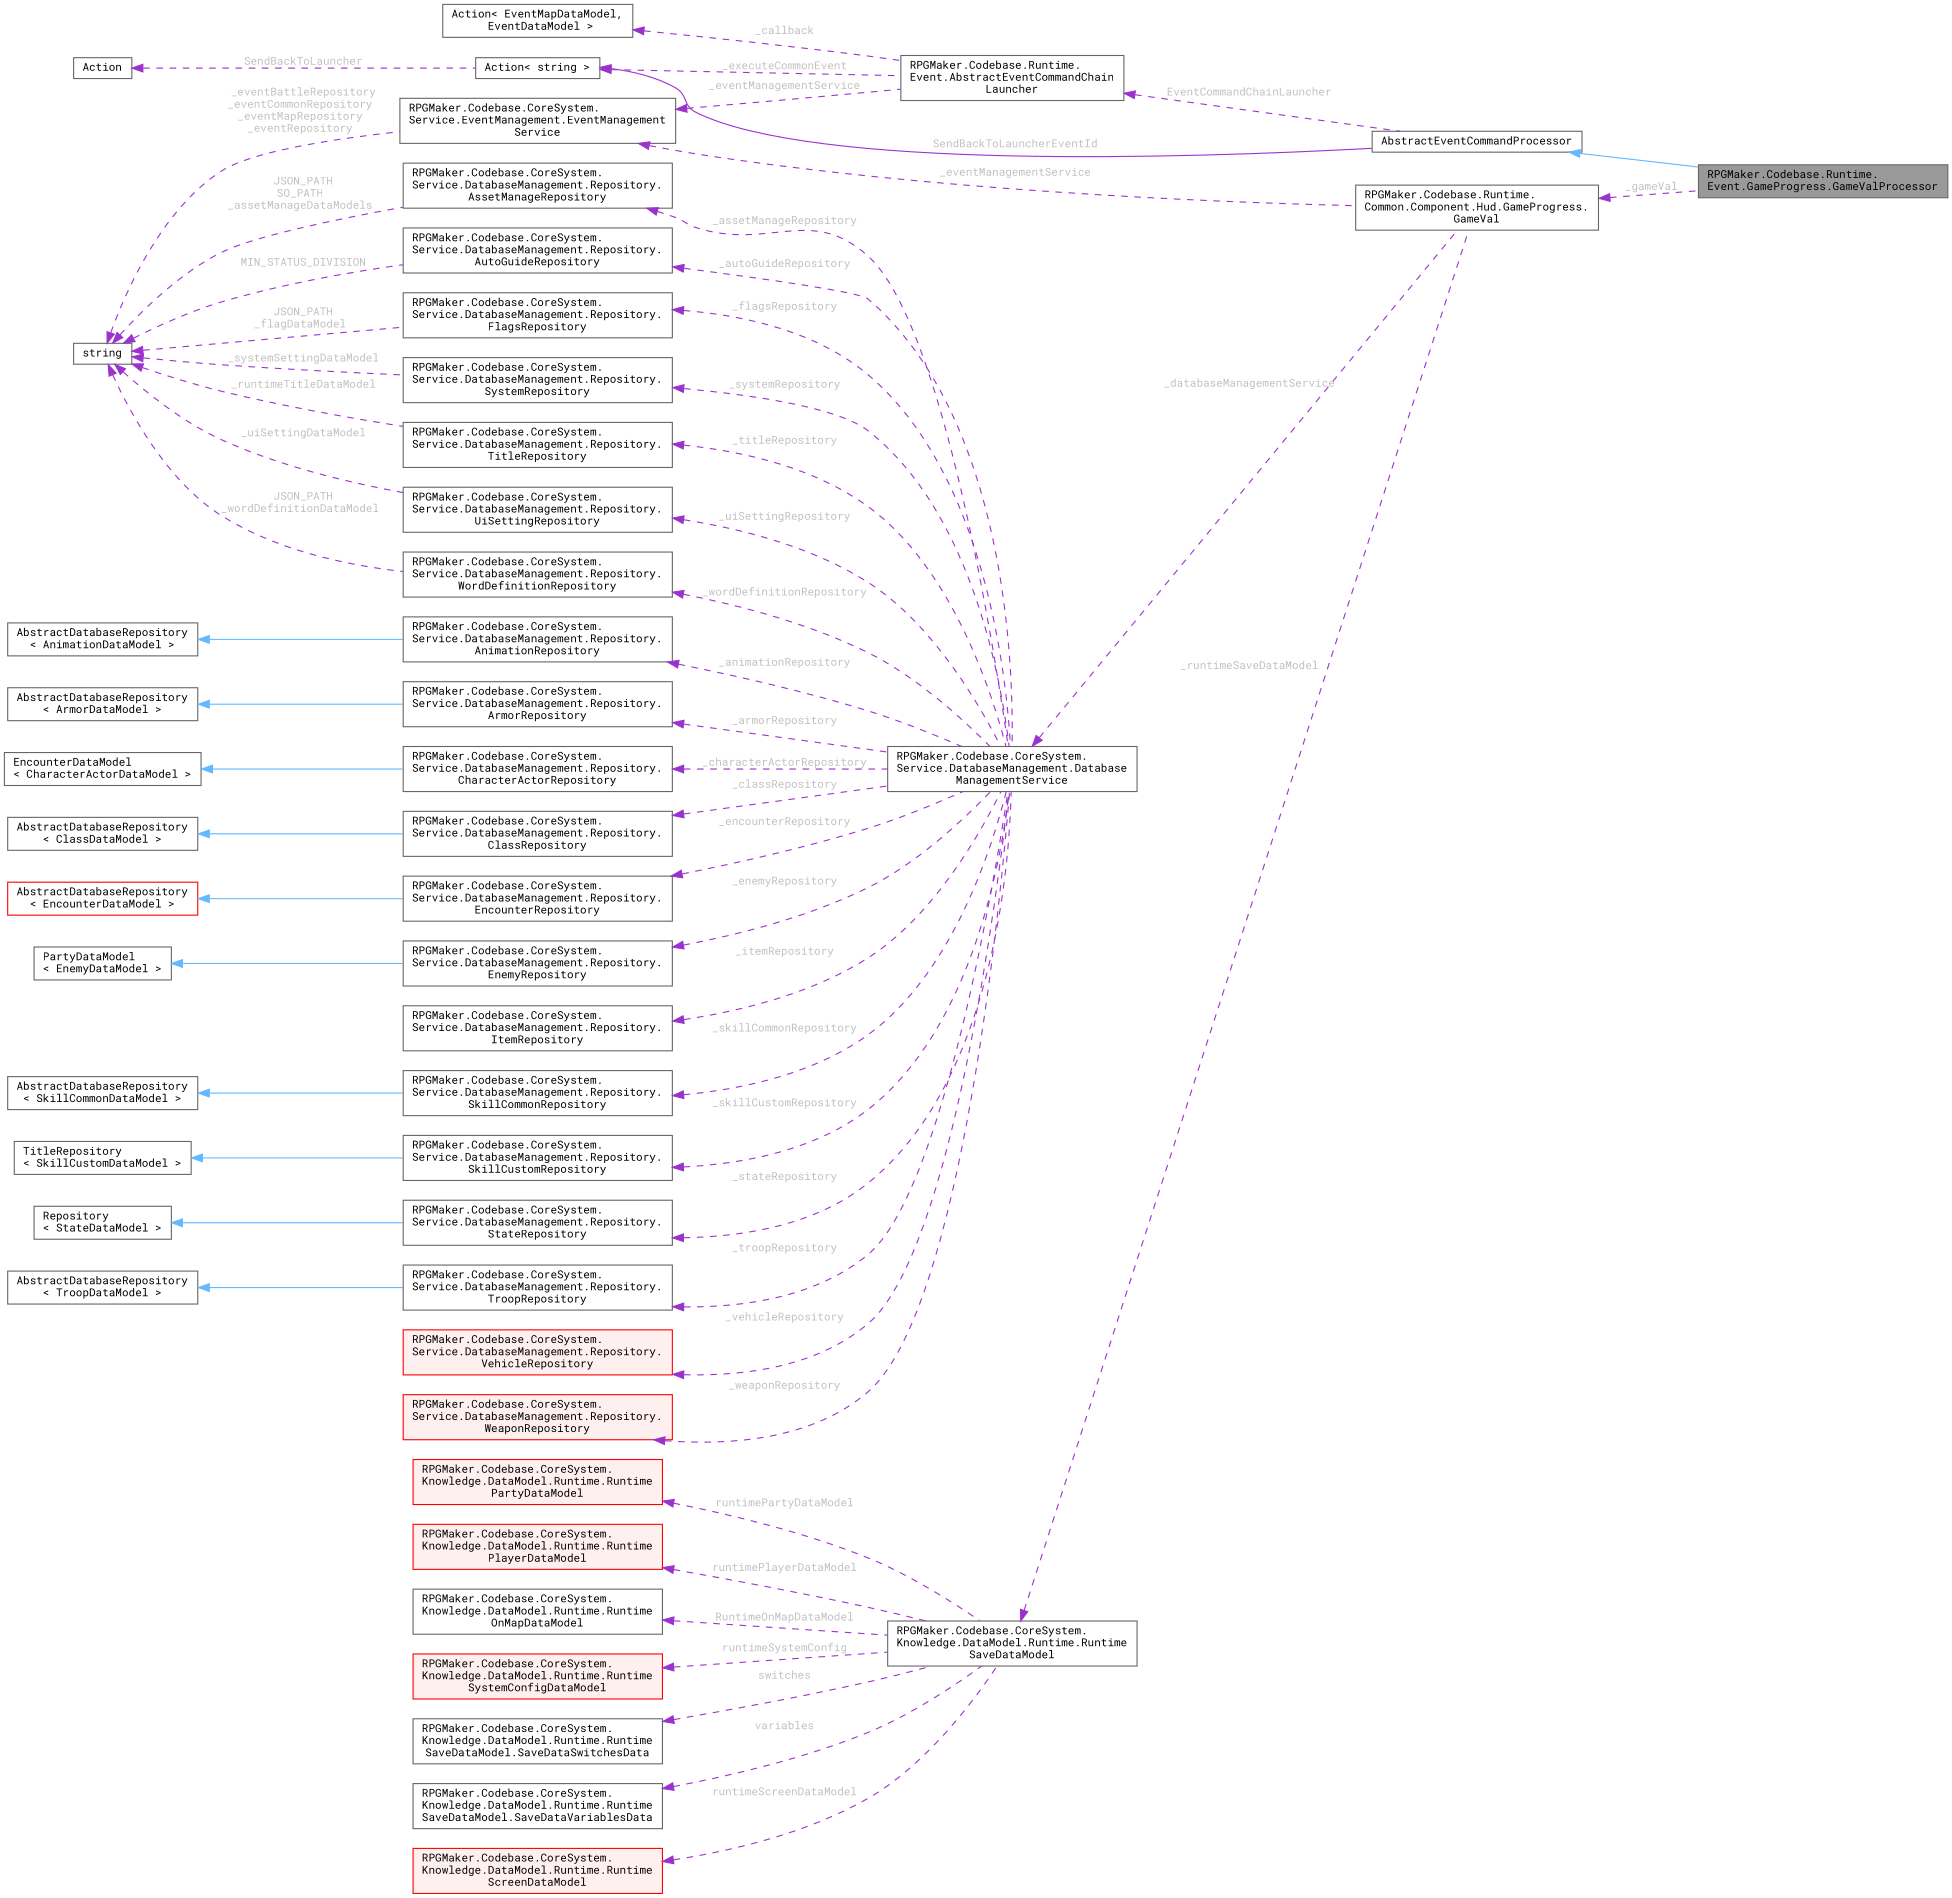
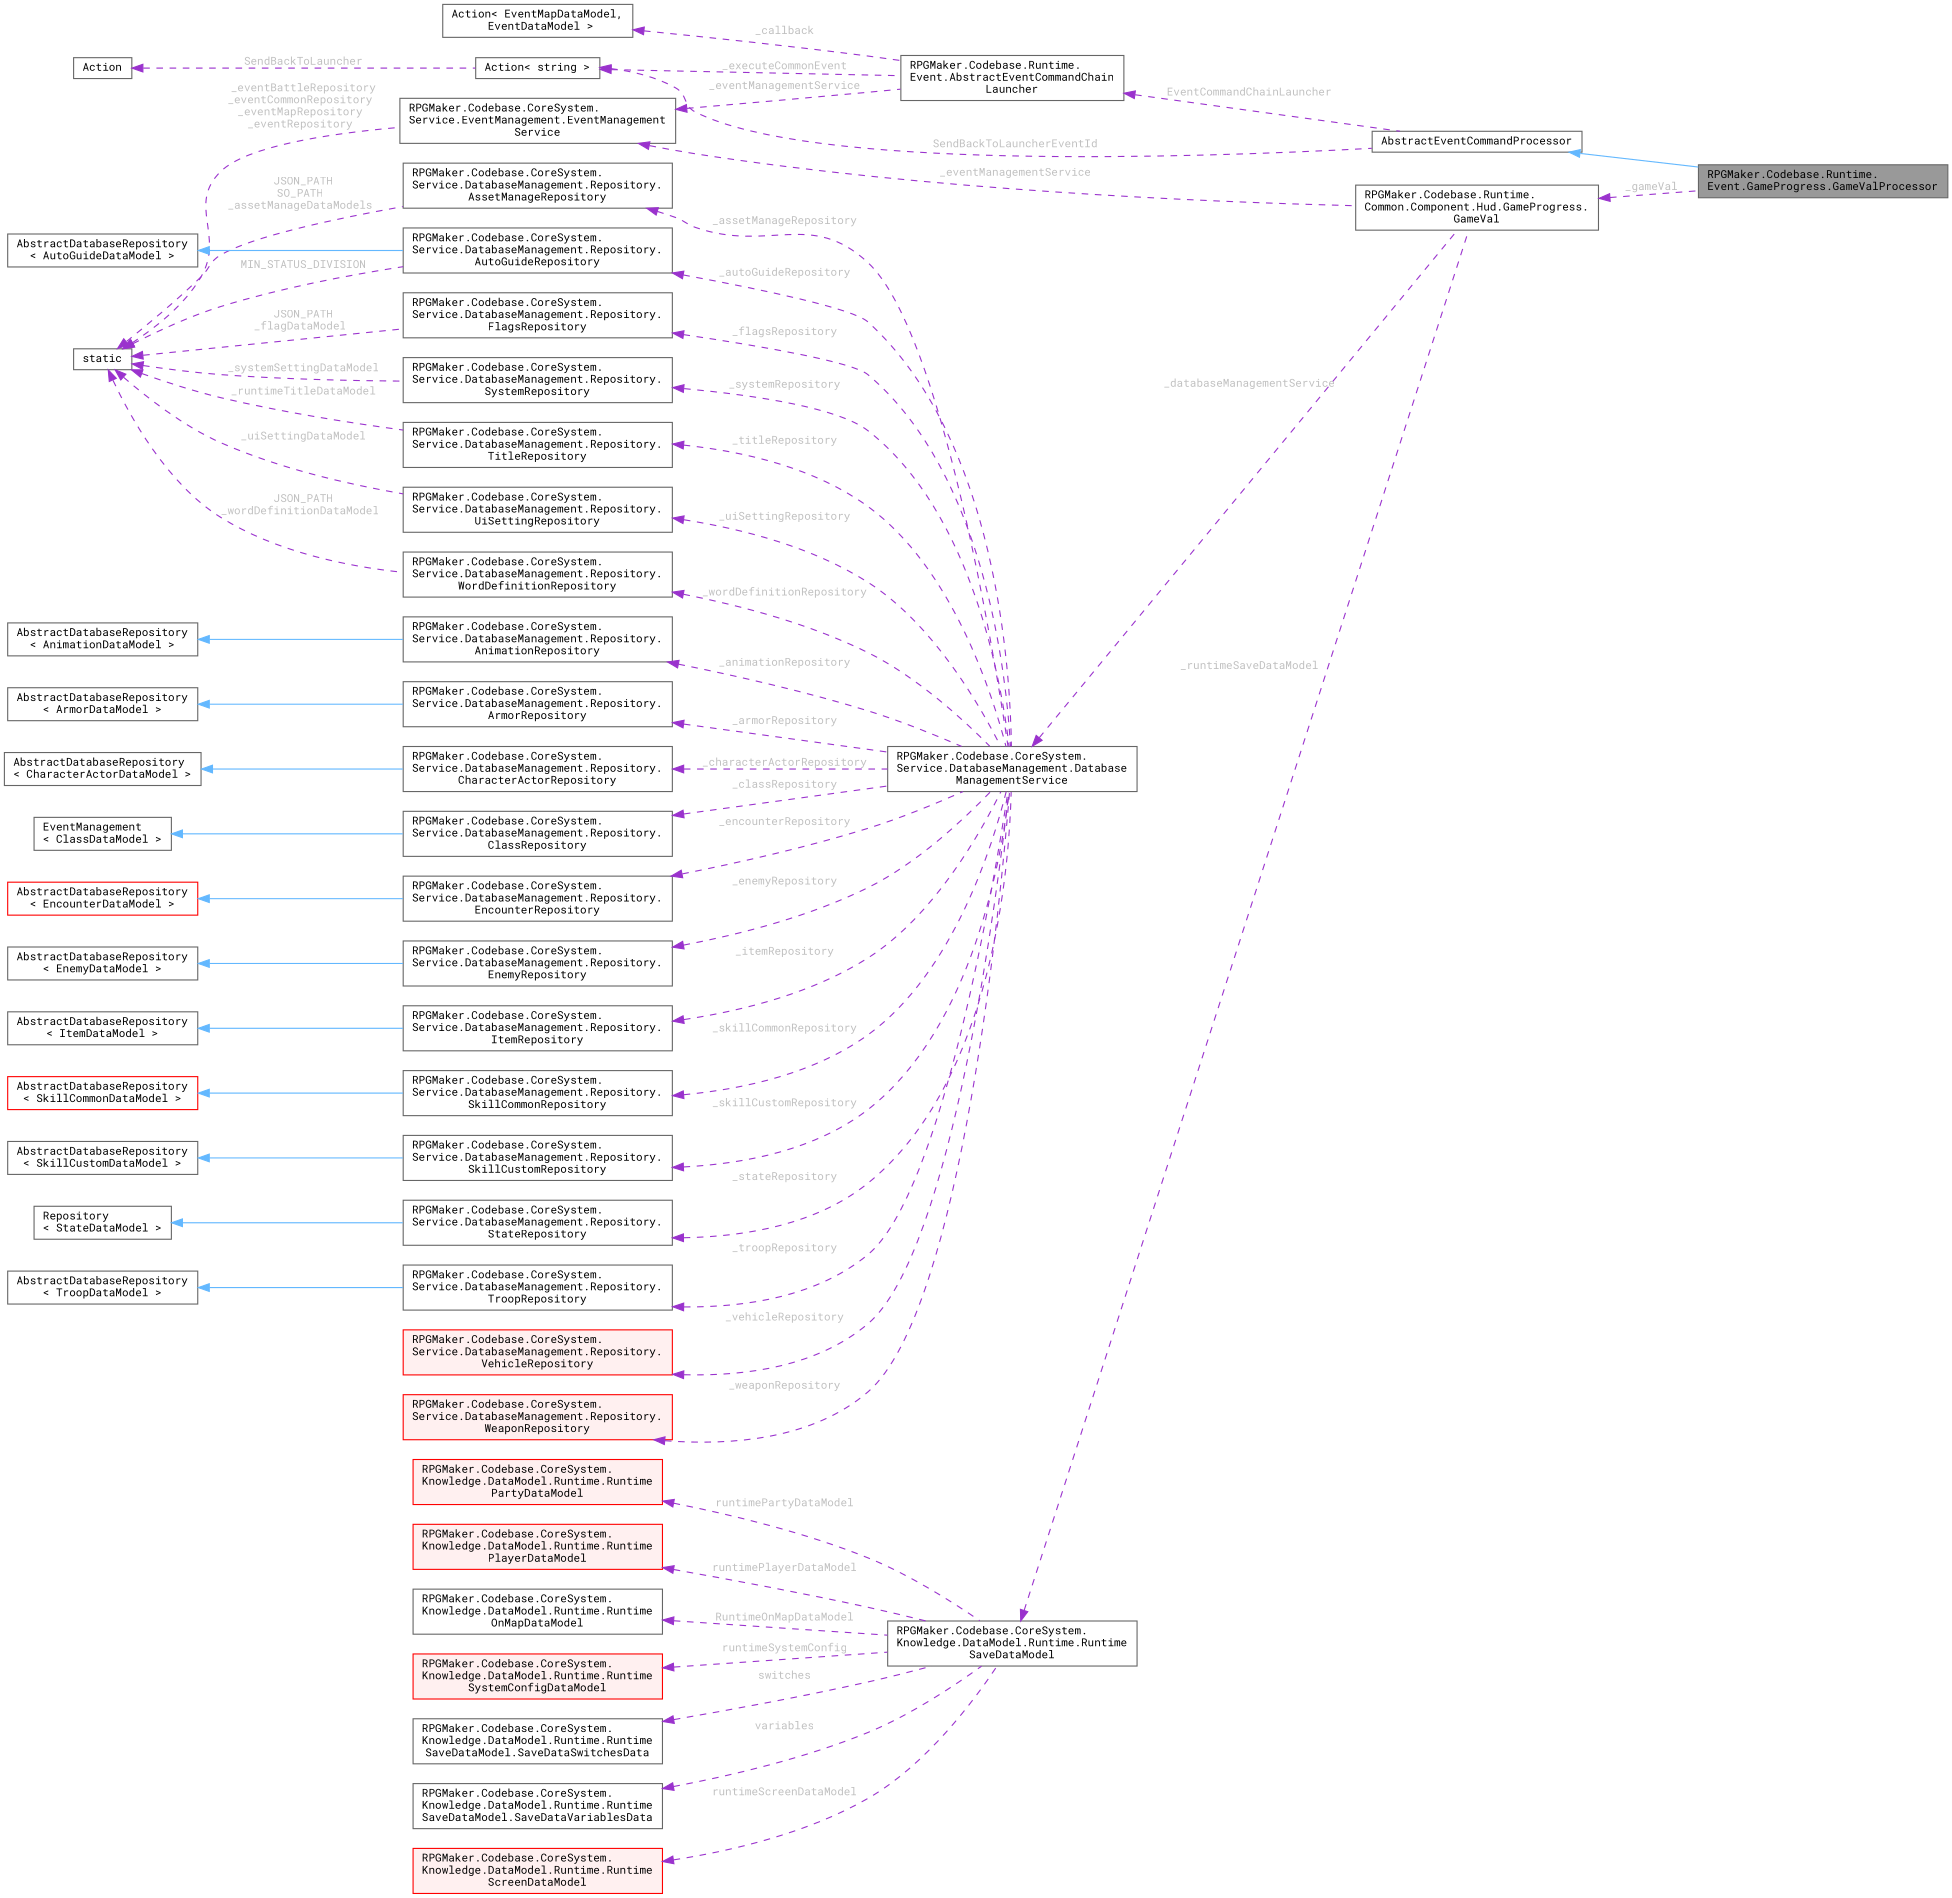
(981, 155) -> (981, 155)
none -> (103, 250)
(103, 354) -> (103, 359)
(103, 769) -> (103, 769)
(103, 834) -> (103, 834)
(103, 963) -> (103, 963)
none -> (103, 1028)
(103, 1093) -> (103, 1093)
(103, 1158) -> (103, 1158)
